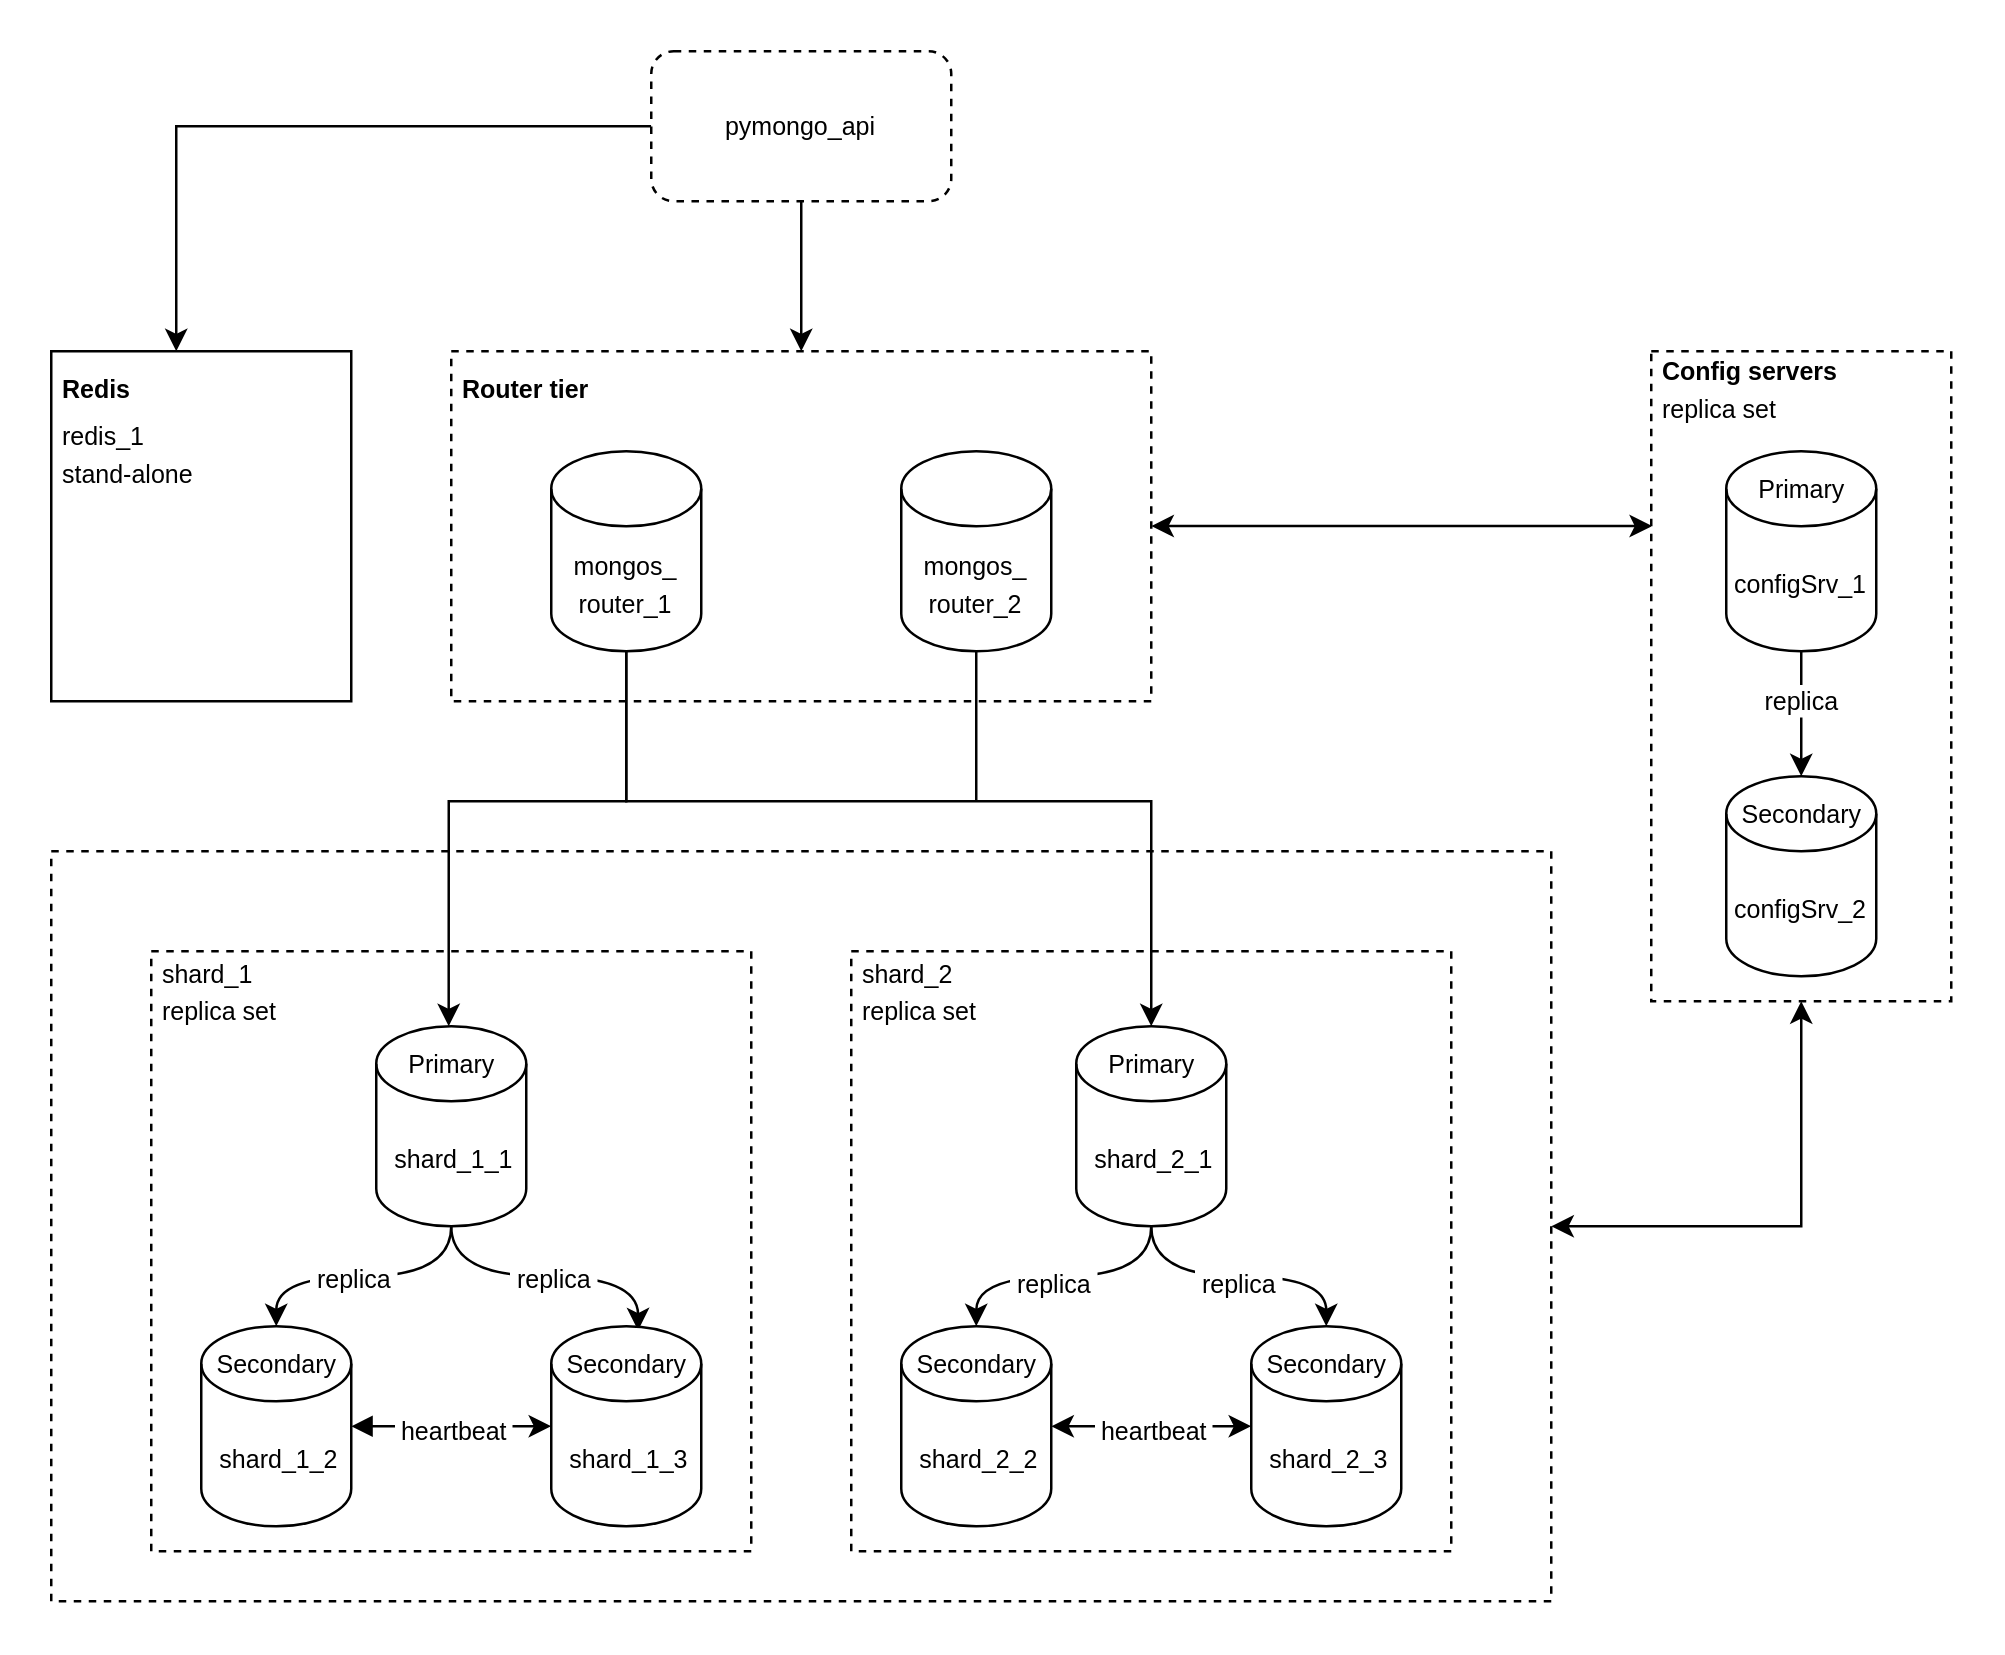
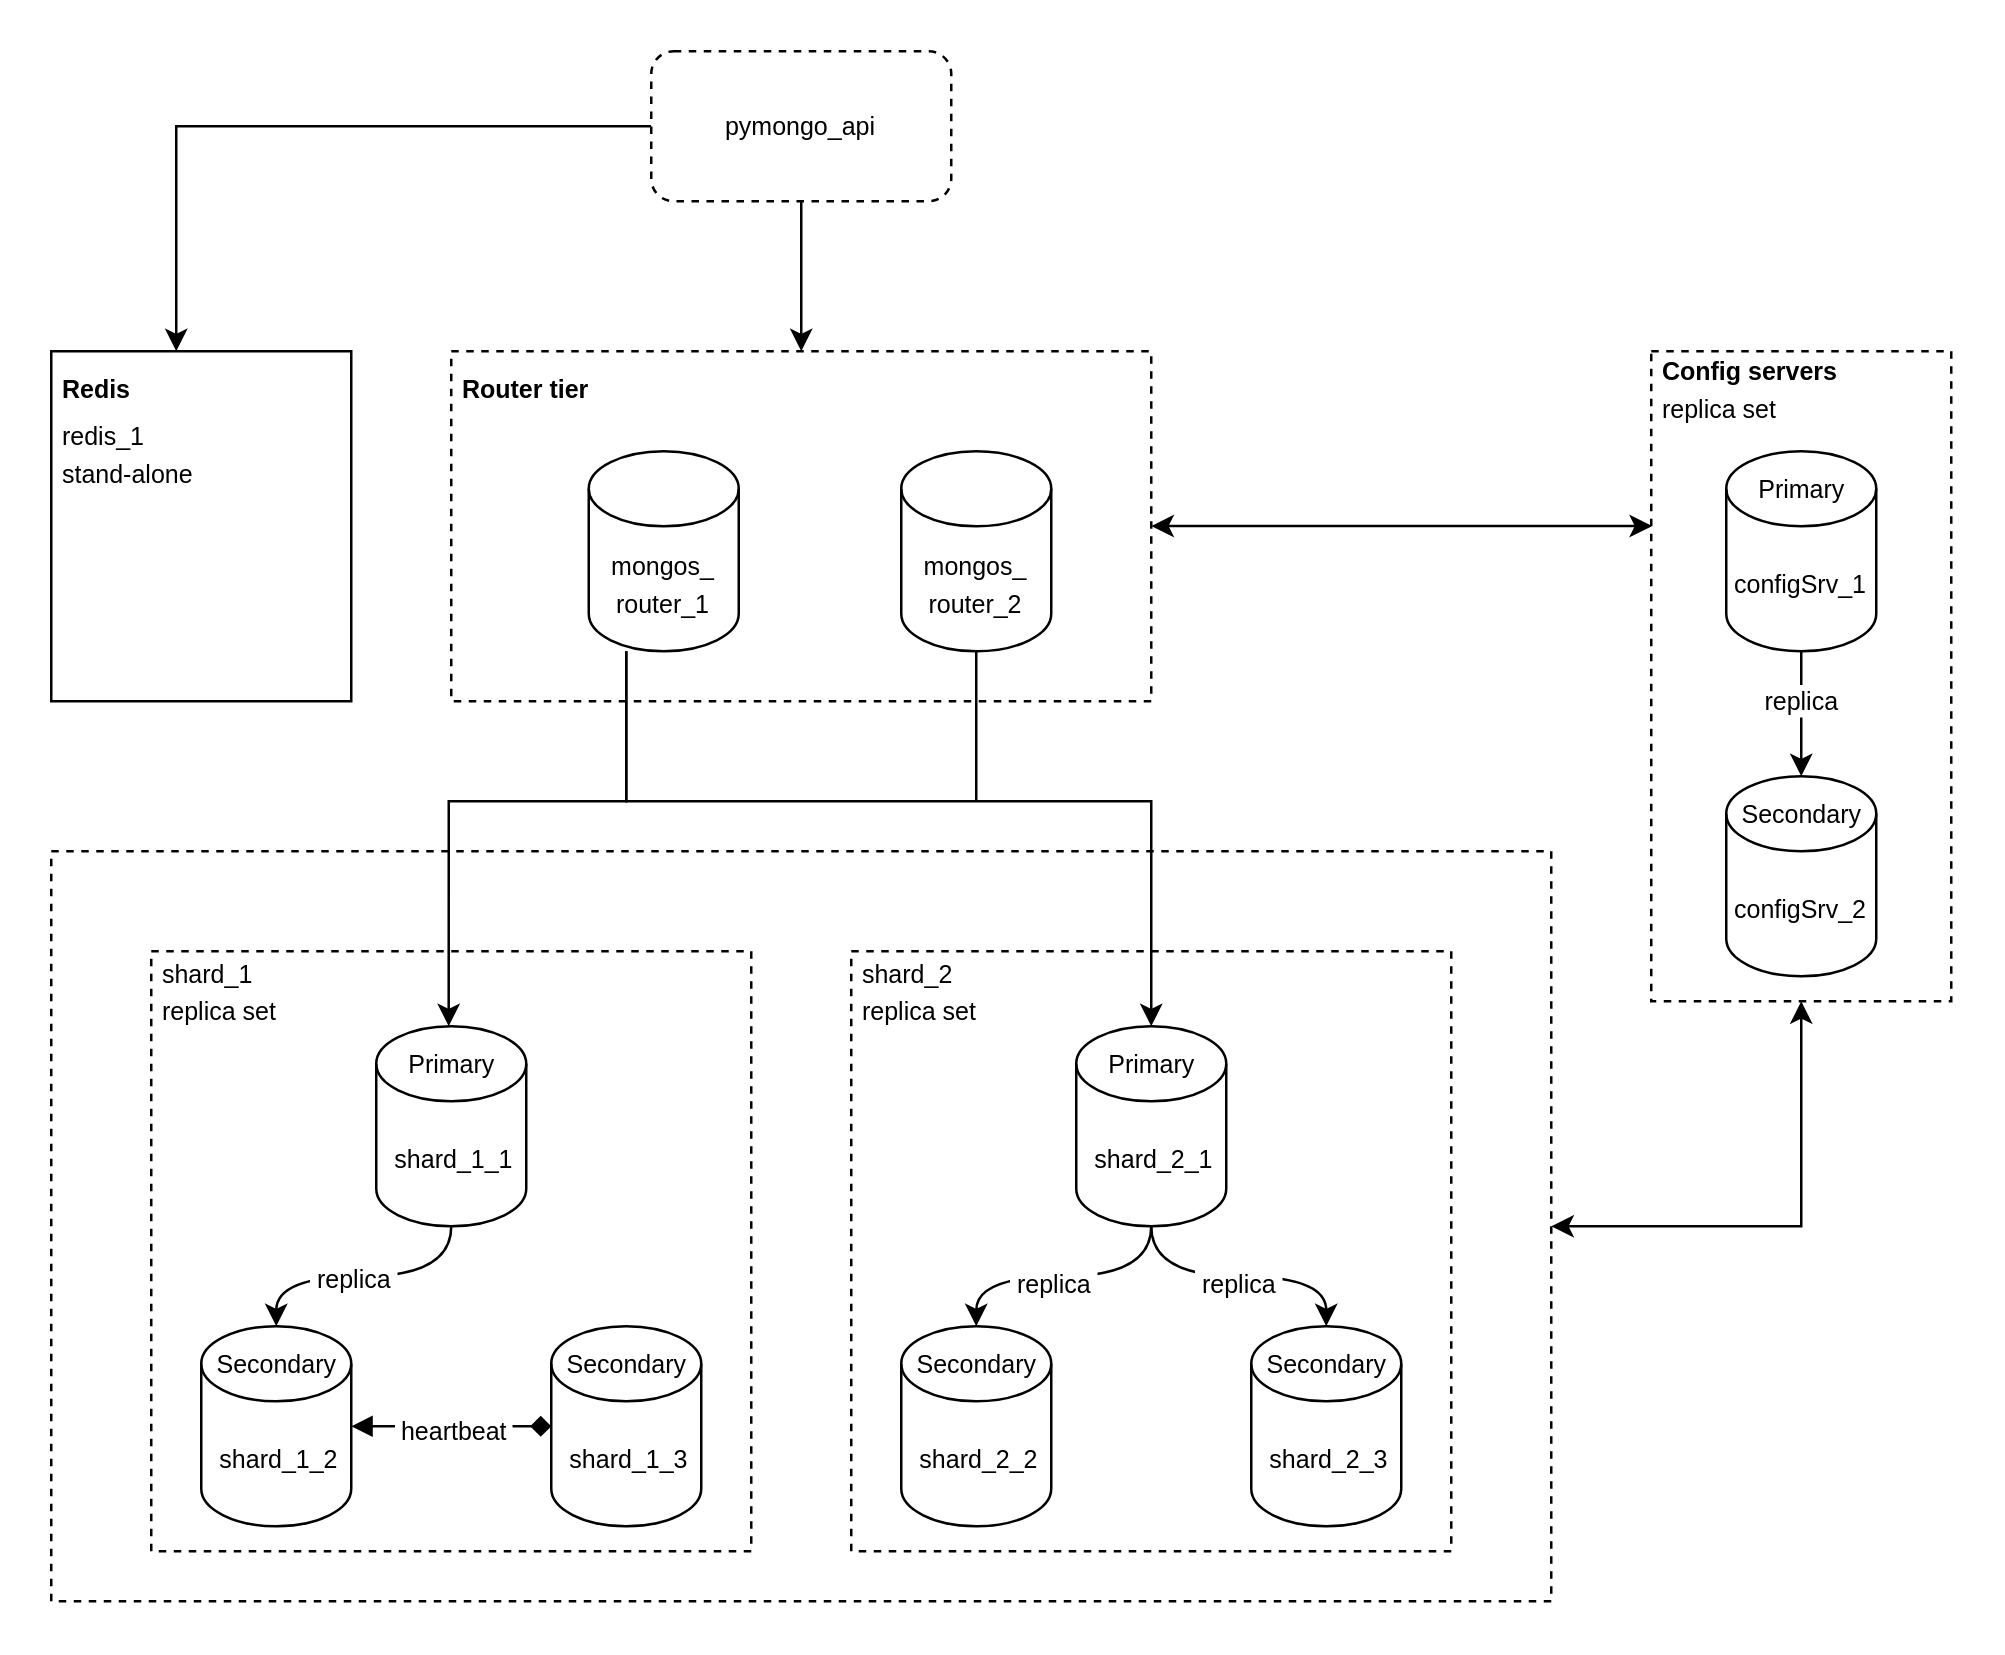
(626, 551) -> (664, 551)
(548, 1276) -> none
(532, 1426) -> (531, 1426)
(1151, 1426) -> none
